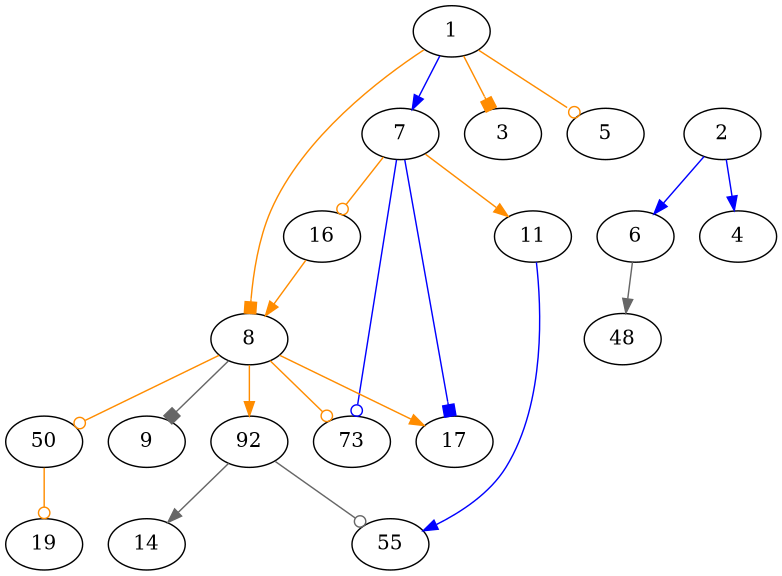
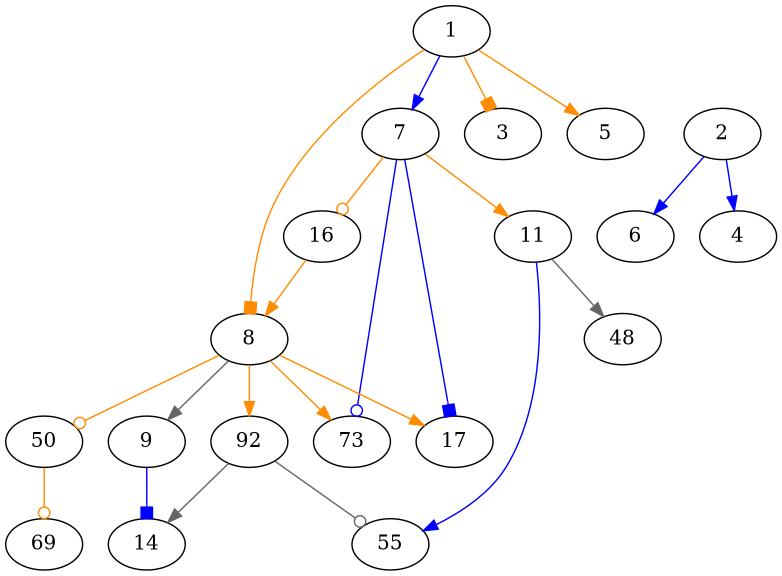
(523, 79) -> (523, 79)
(630, 280) -> (573, 282)
(203, 385) -> (203, 385)
(296, 386) -> (296, 386)
none -> (147, 486)
(44, 544) -> (44, 544)
